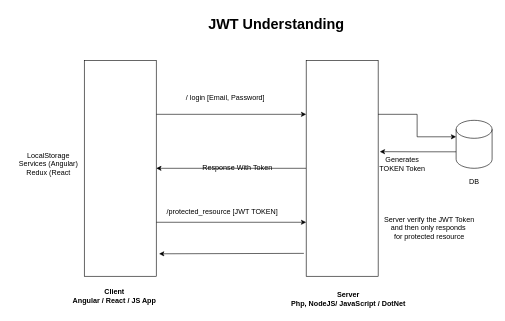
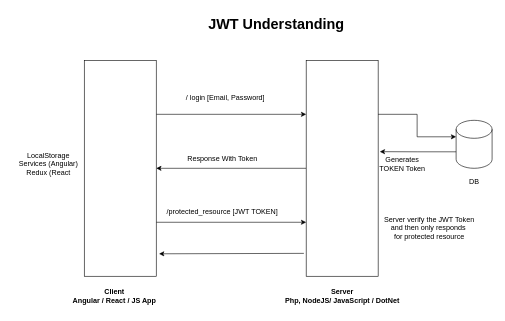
(237, 168) -> (222, 159)
(348, 299) -> (342, 296)
